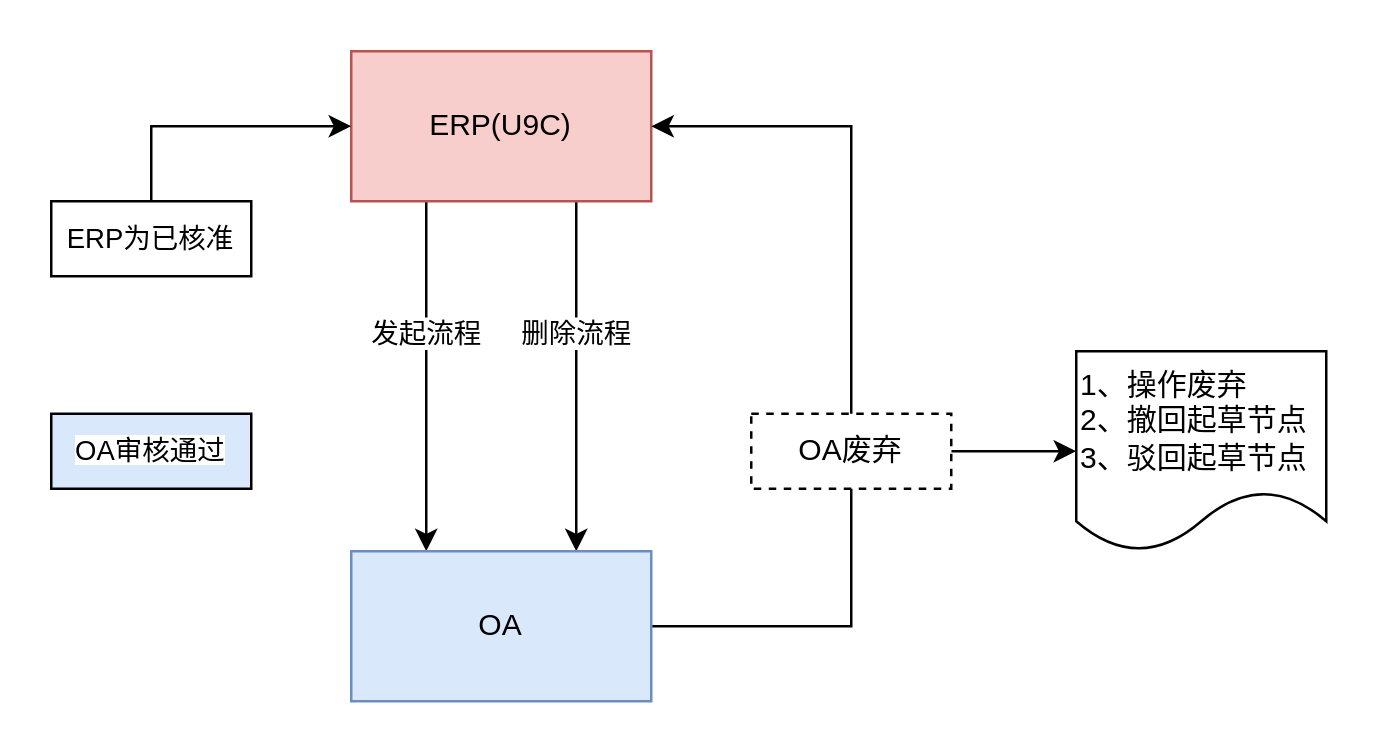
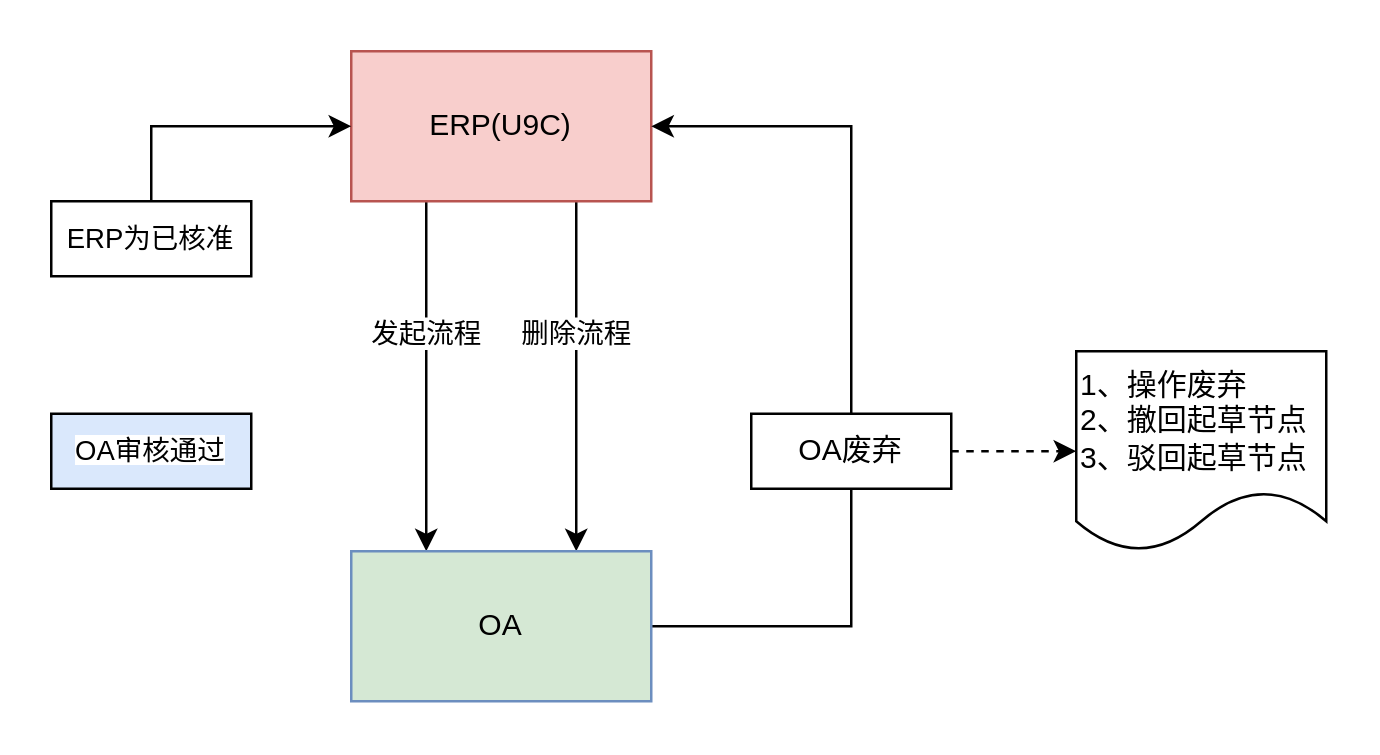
(851, 451) -> (851, 451)
(1004, 451) -> (1004, 451)
(501, 626) -> (501, 626)
